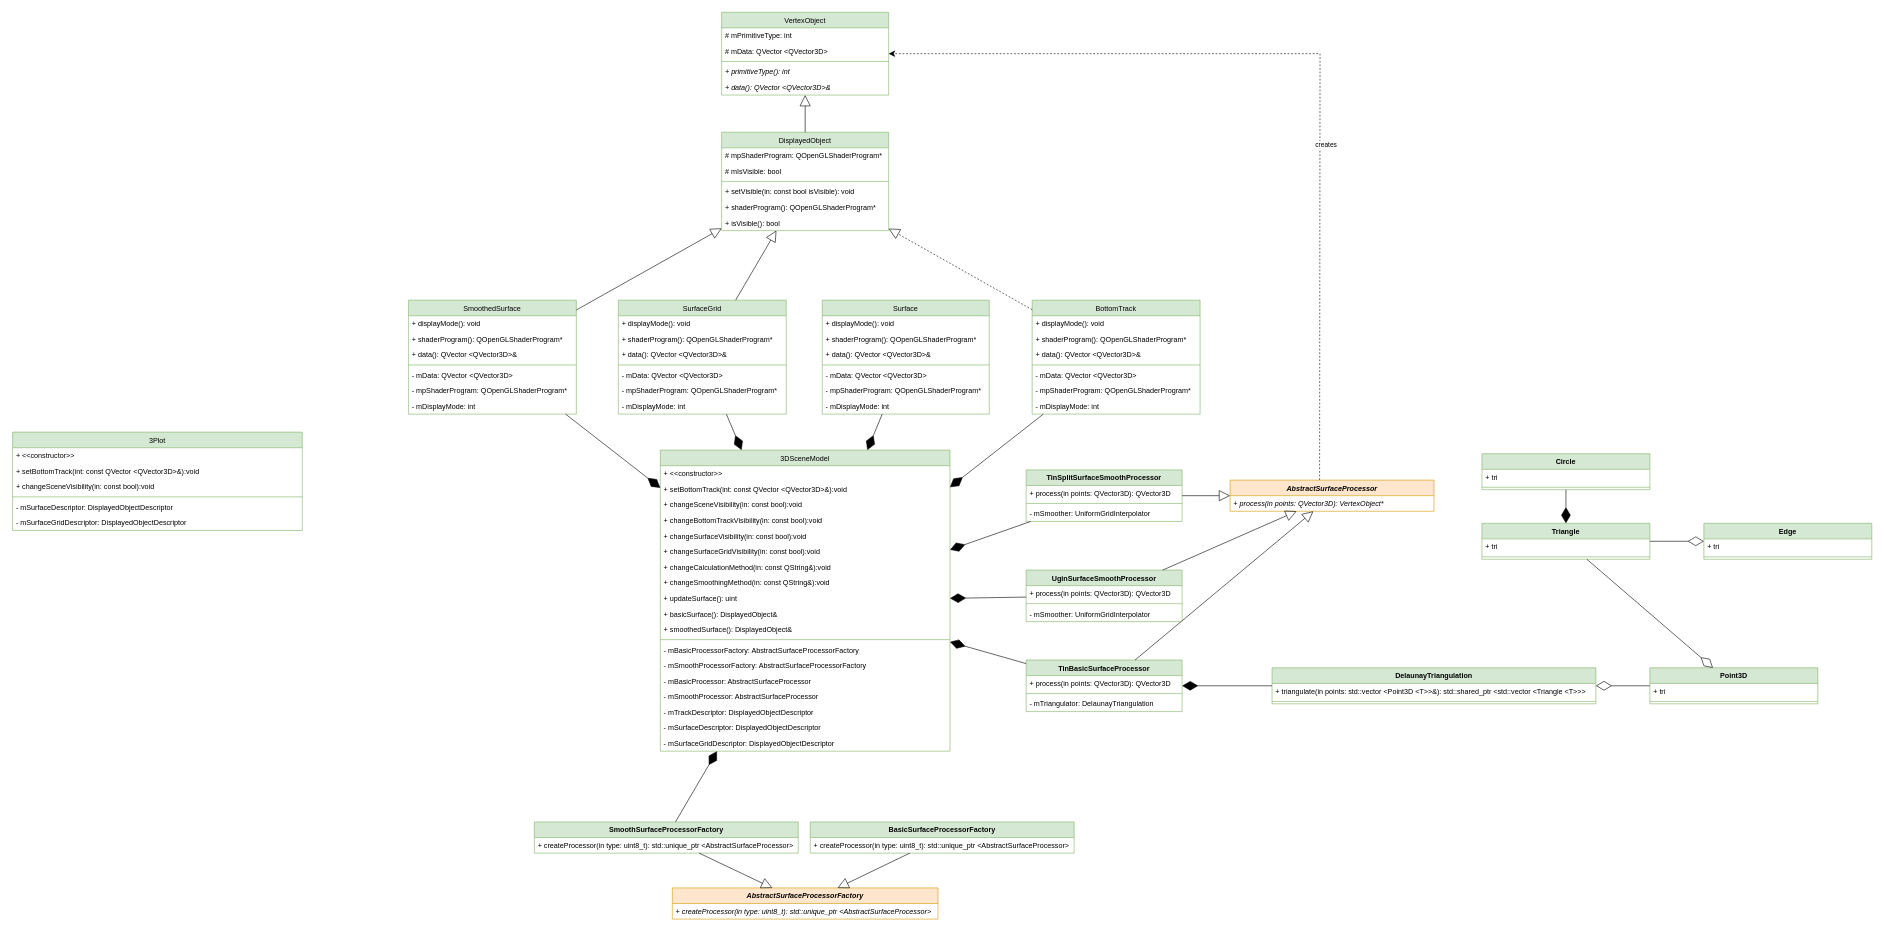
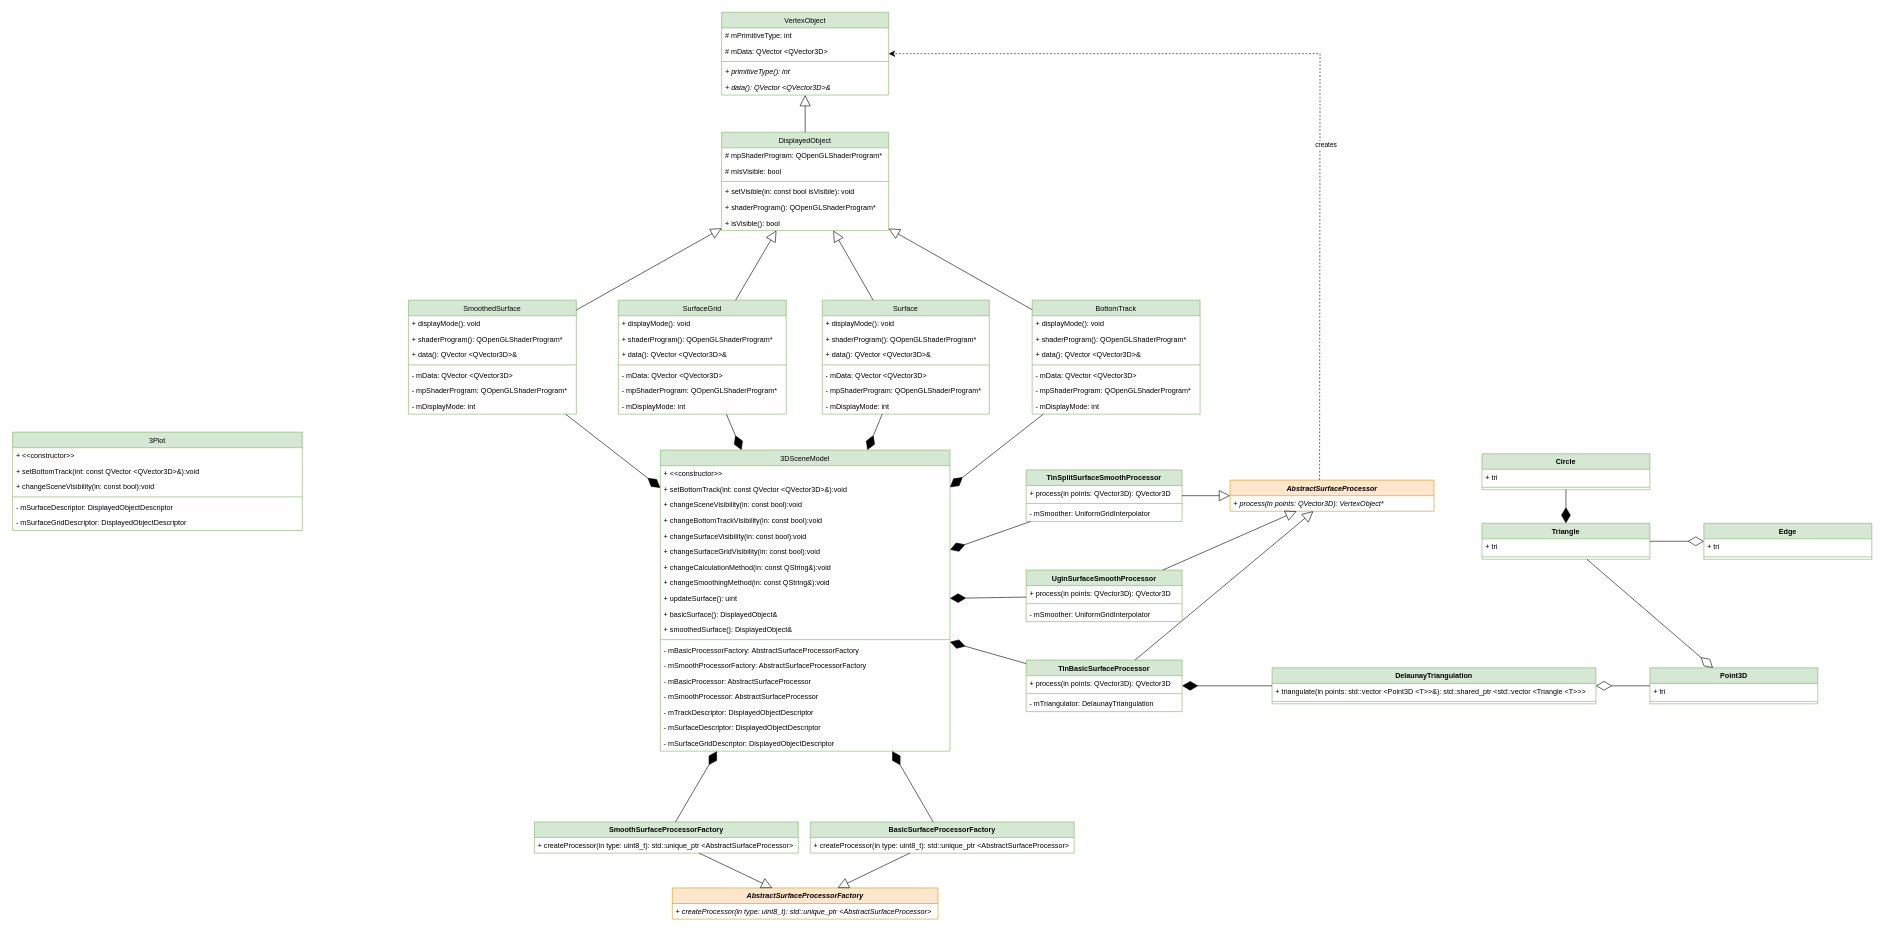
none -> (856, 271)
(965, 272) -> (965, 272)
none -> (917, 794)
